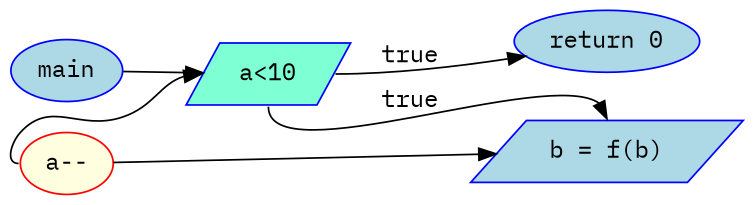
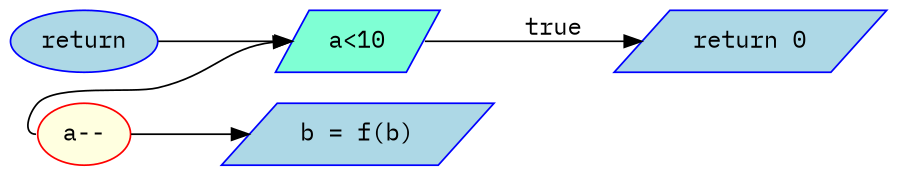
(607, 41) -> (750, 41)
(67, 71) -> (84, 41)
(429, 114) -> none
